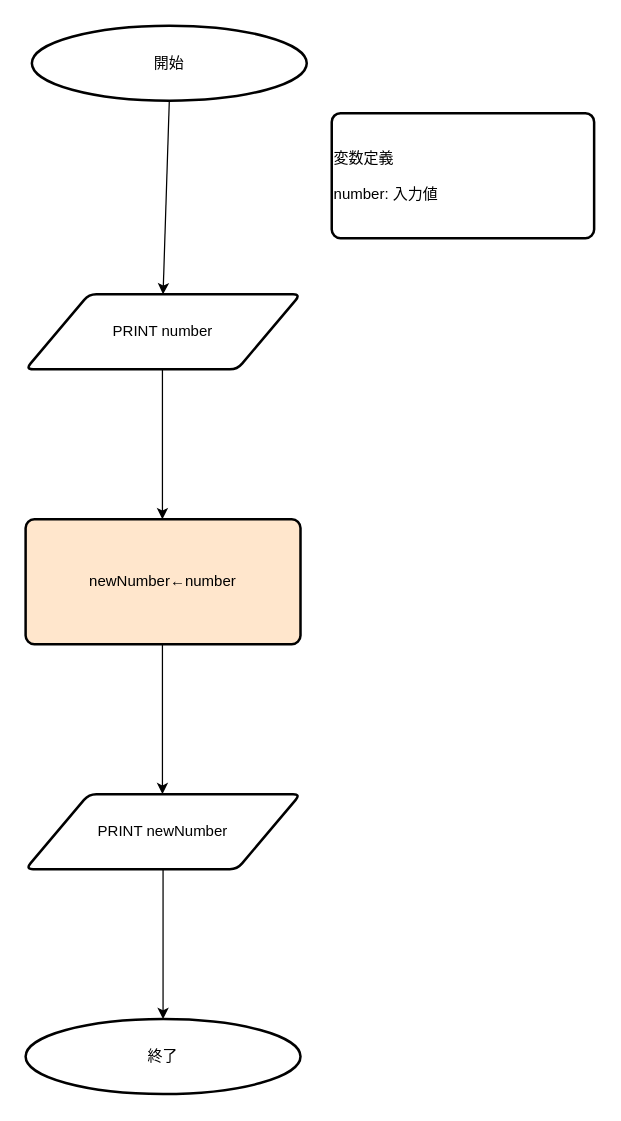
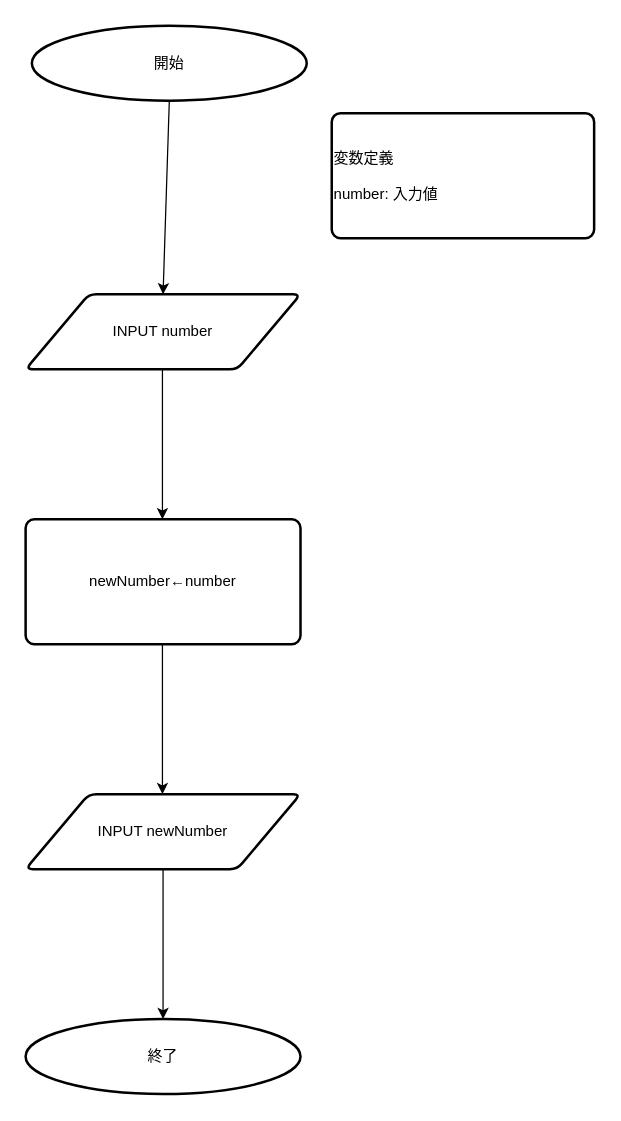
(163, 332) -> (163, 332)
(163, 582) -> (163, 582)
(163, 832) -> (163, 832)
